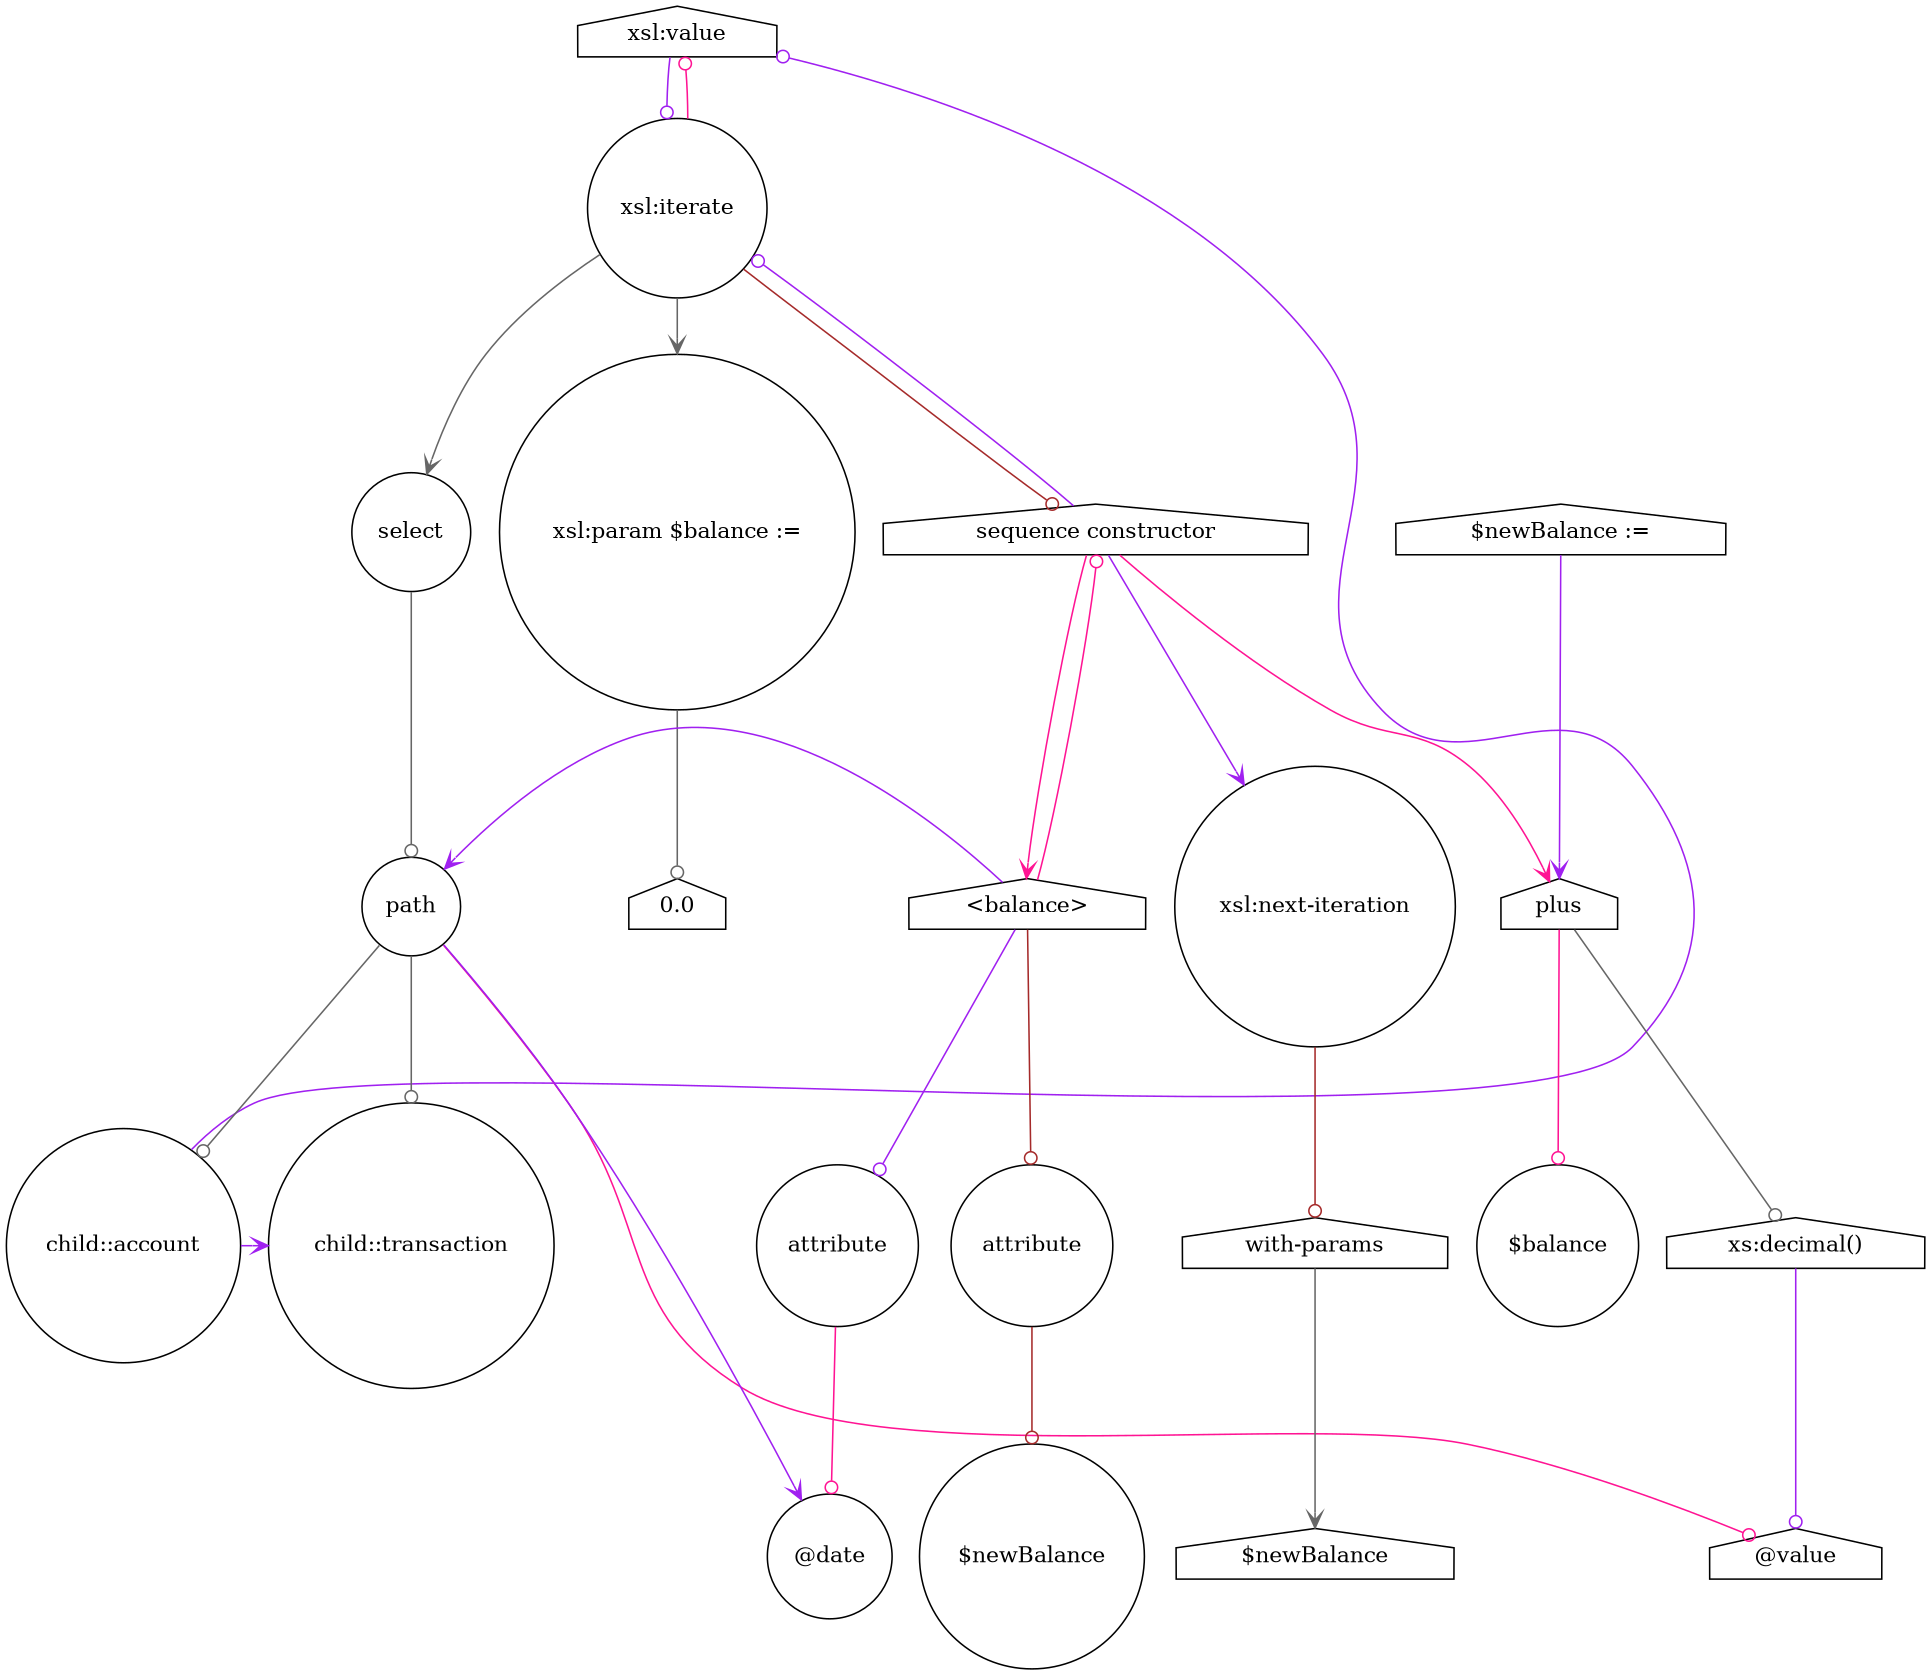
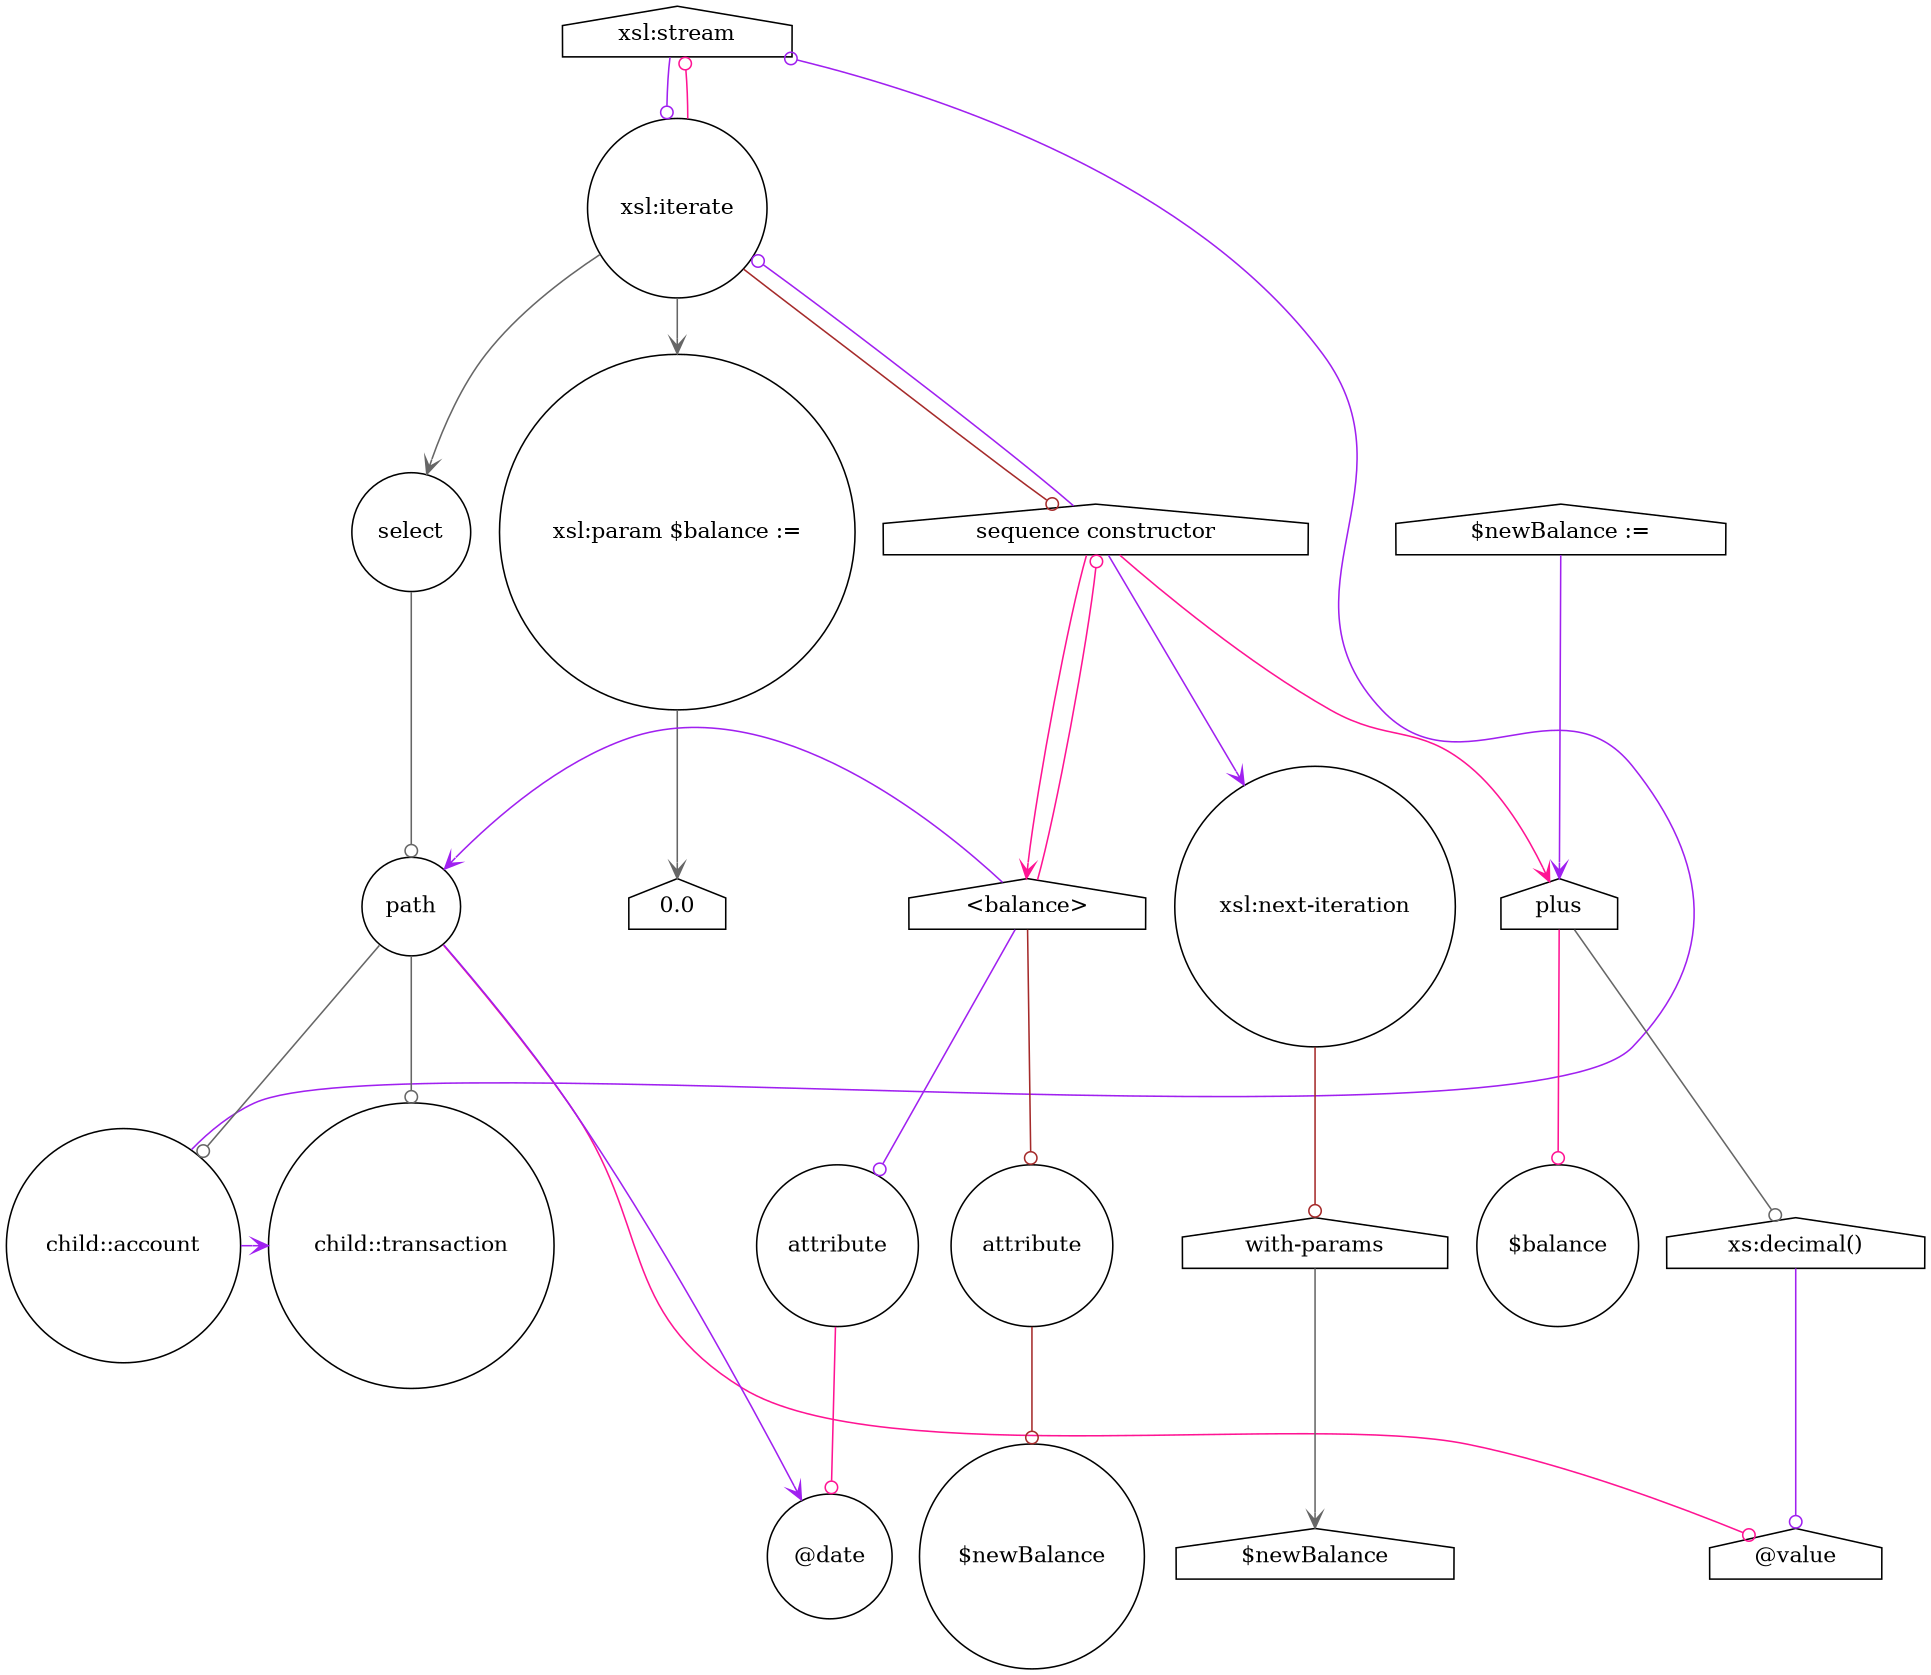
(677, 34) -> (677, 34)
(677, 788) -> (677, 786)
